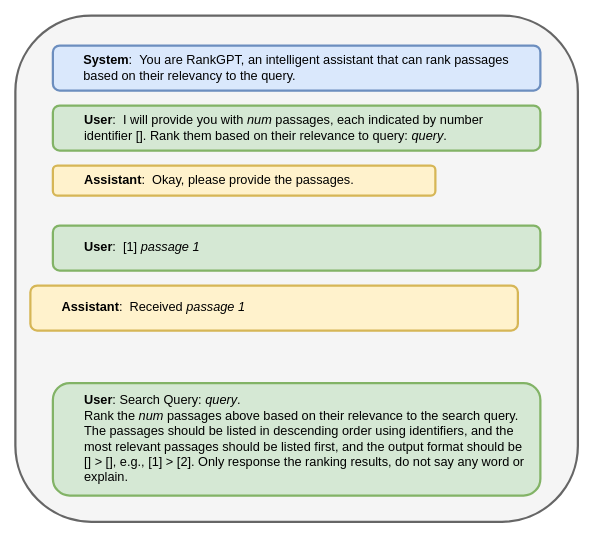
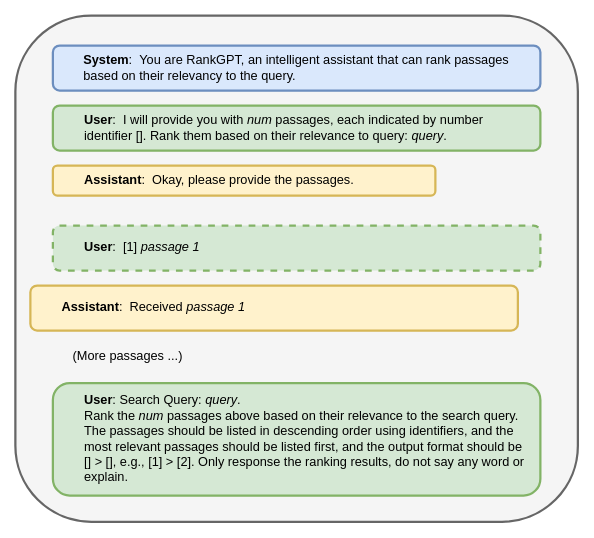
(297, 248) -> (297, 248)
none -> (128, 357)
